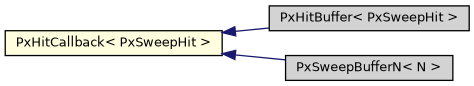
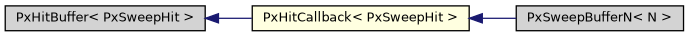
(252, 30) -> (235, 18)
